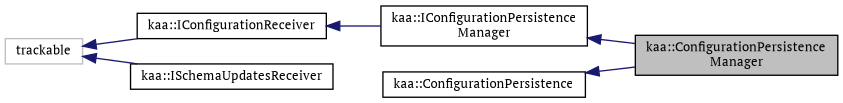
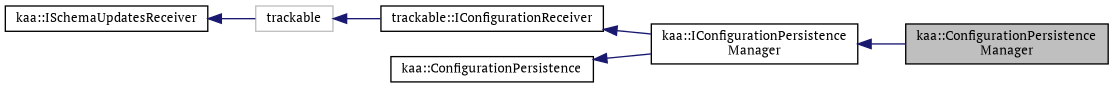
(232, 26) -> (492, 19)
(117, 61) -> (238, 19)
(617, 69) -> (629, 56)
